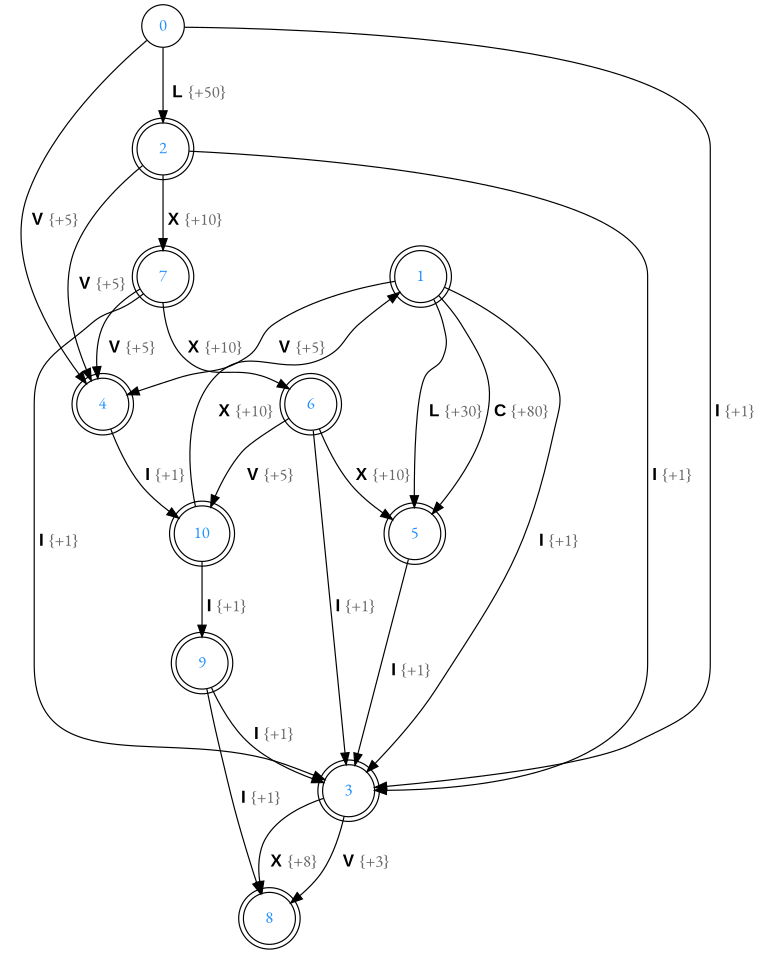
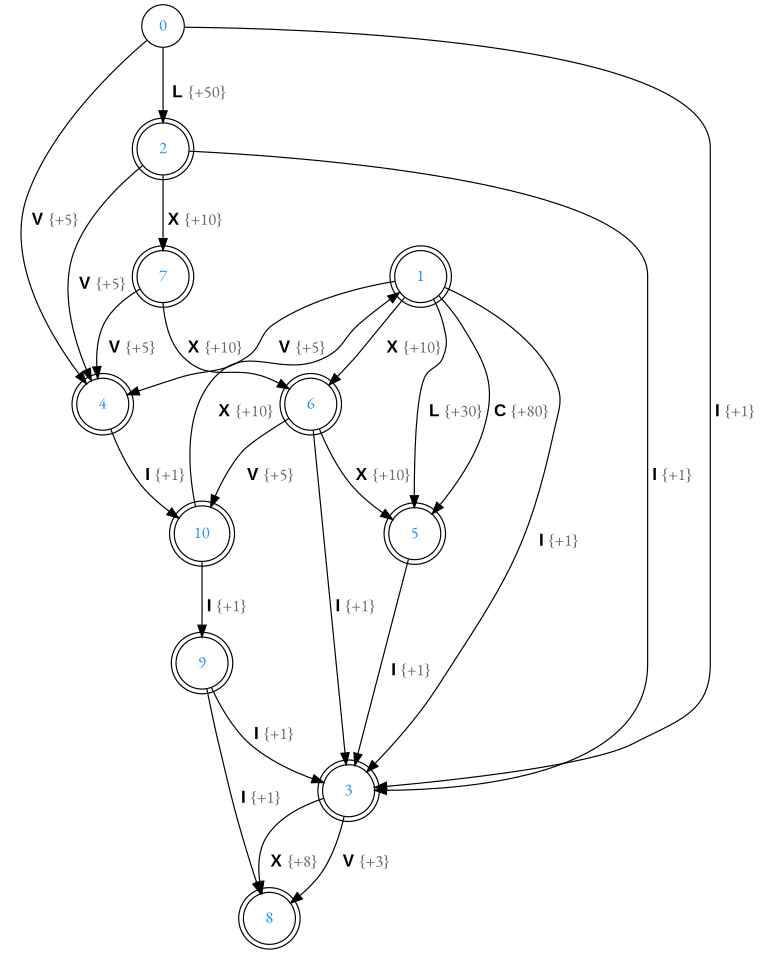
none -> (372, 337)
(34, 617) -> none
